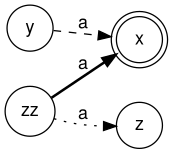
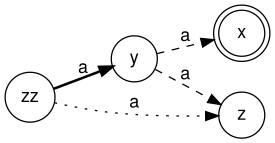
(78, 80) -> (77, 80)
none -> (182, 84)
